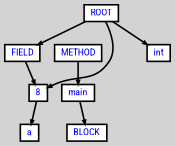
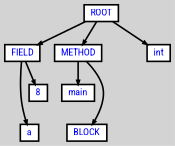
(102, 70) -> (91, 31)
(34, 111) -> (21, 91)
(82, 111) -> (103, 89)
